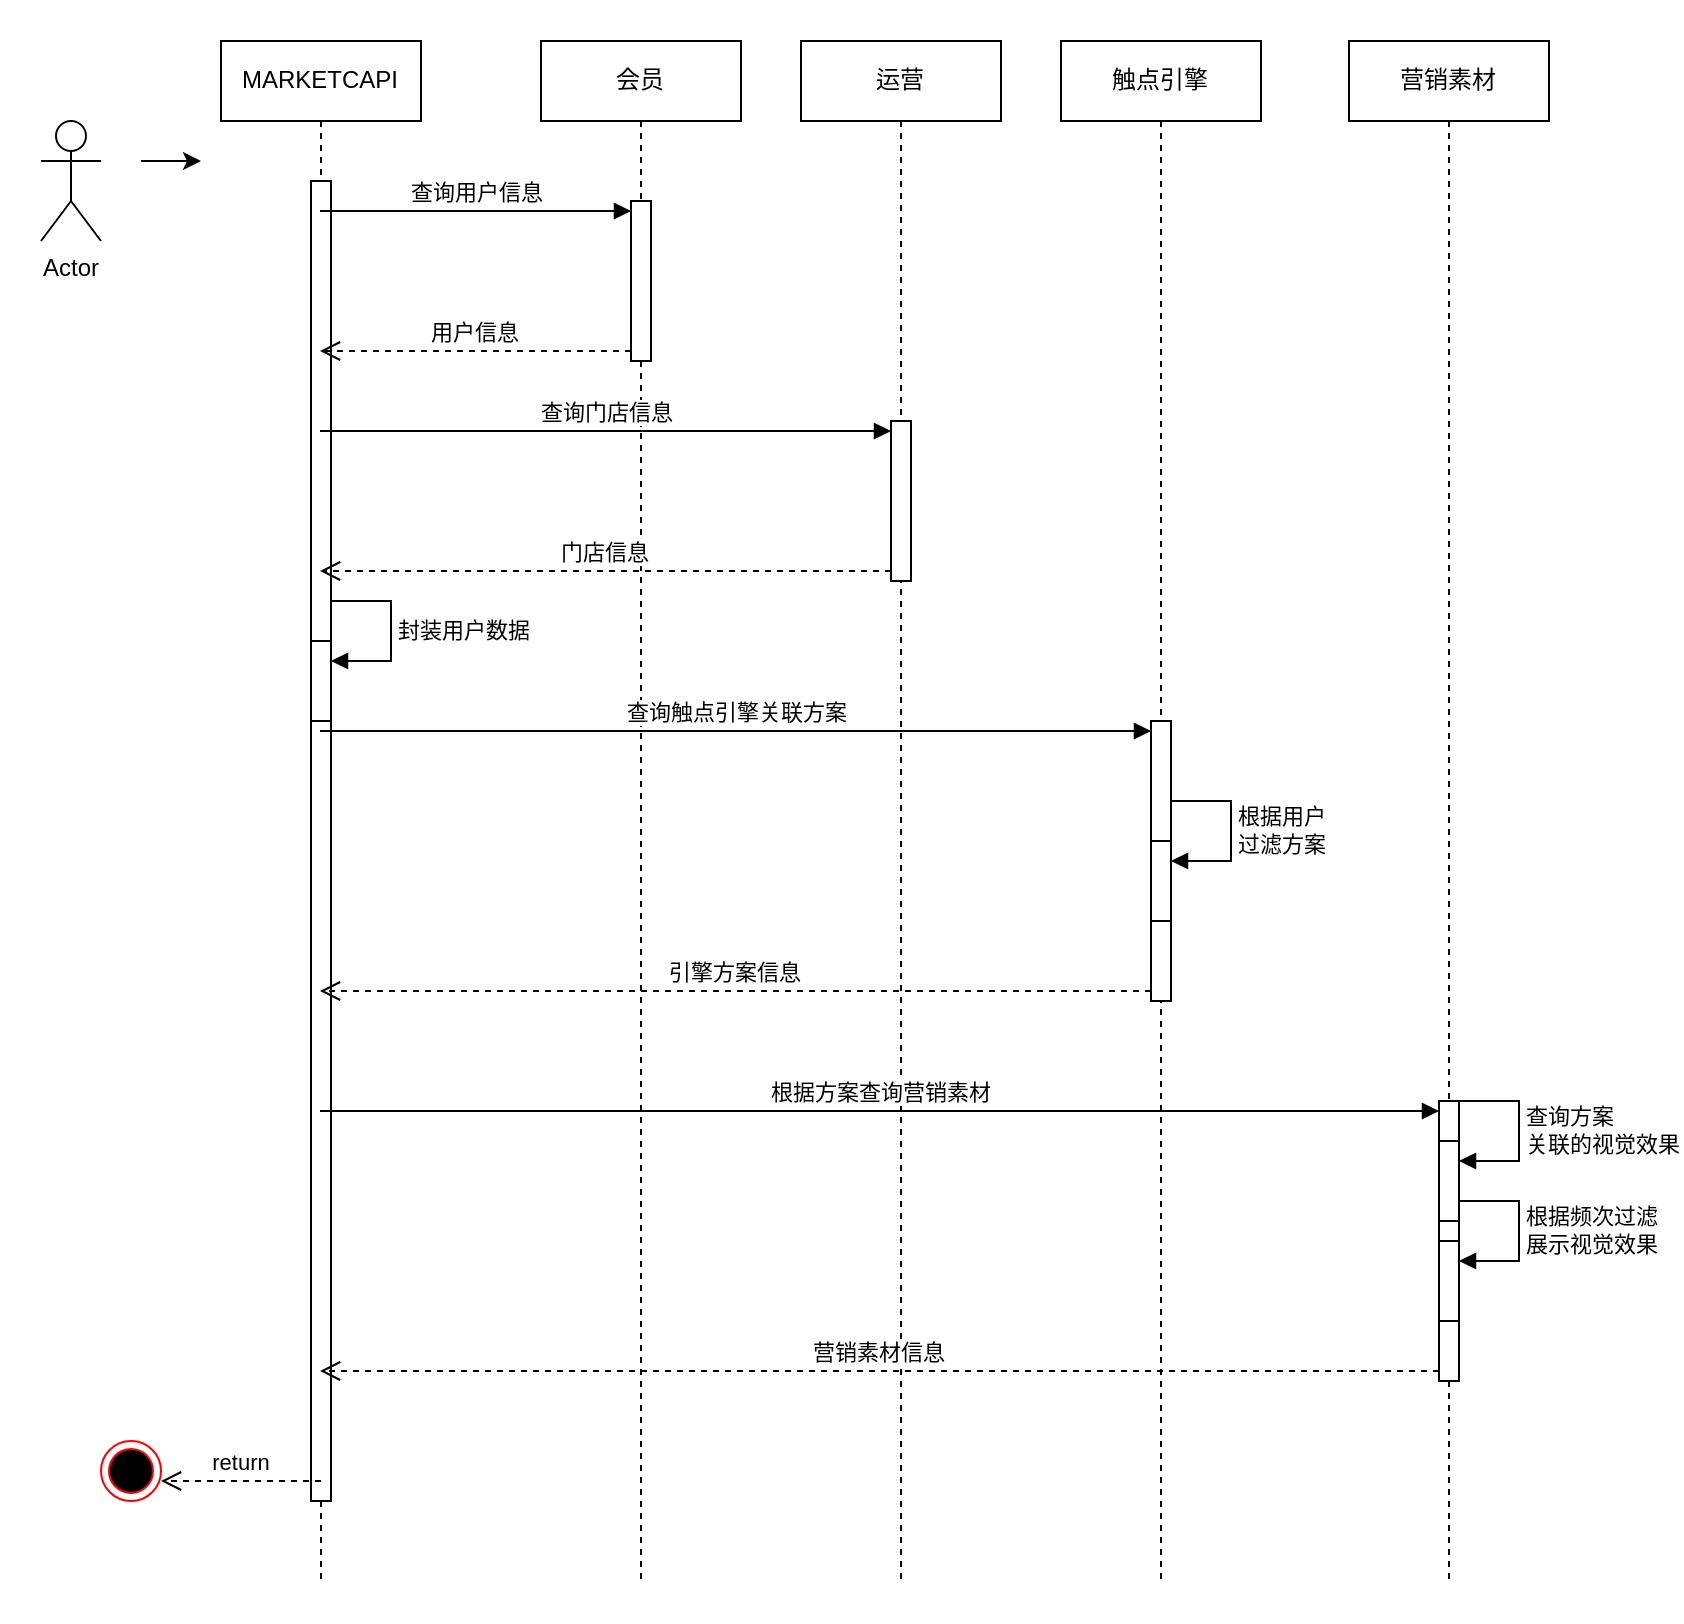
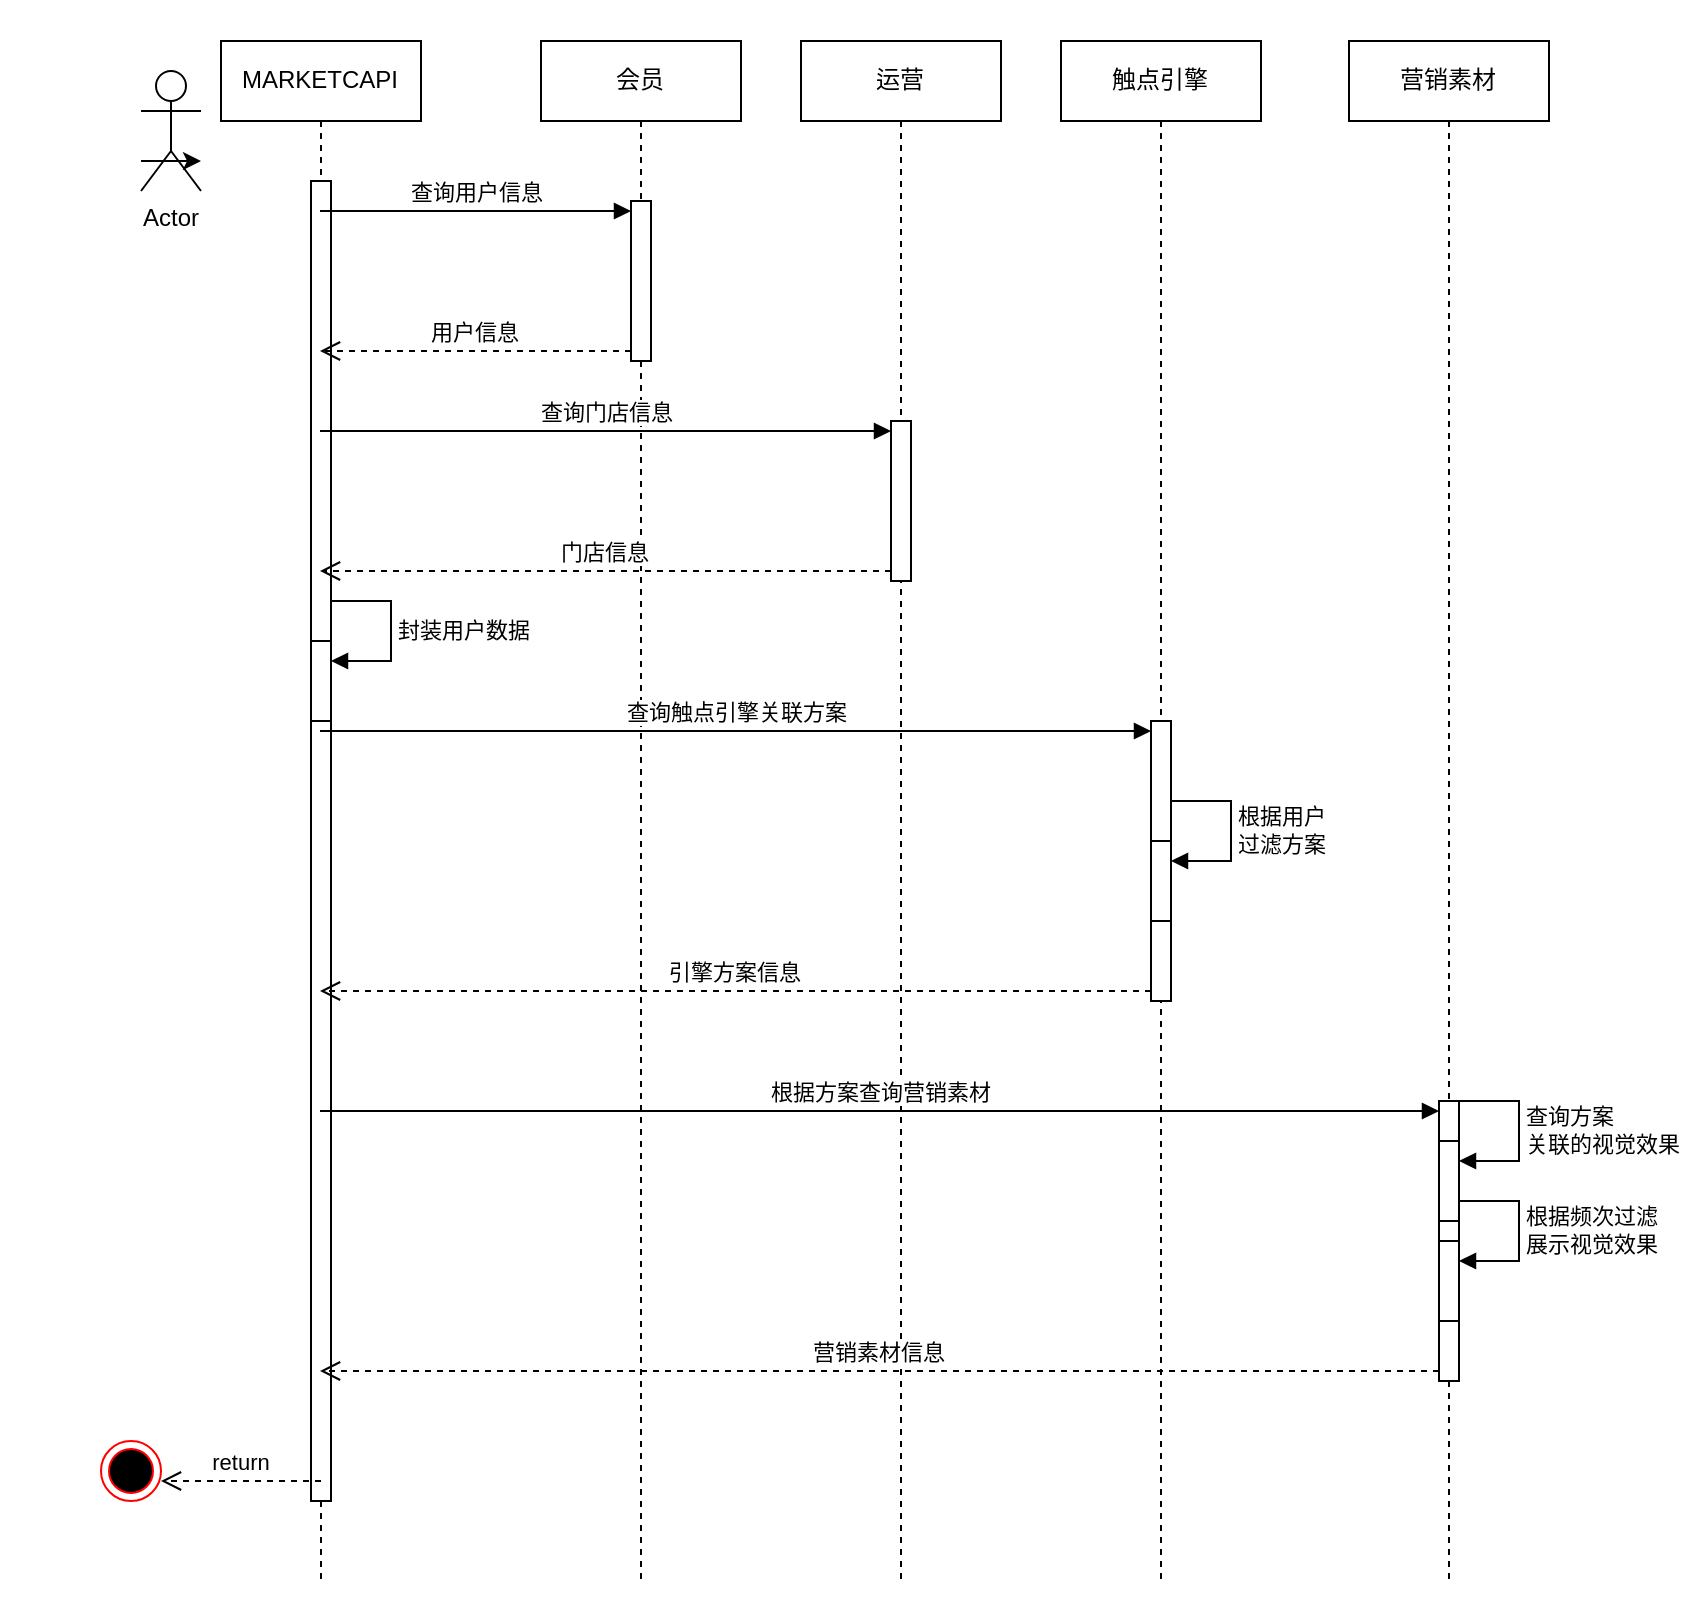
(71, 181) -> (171, 131)
